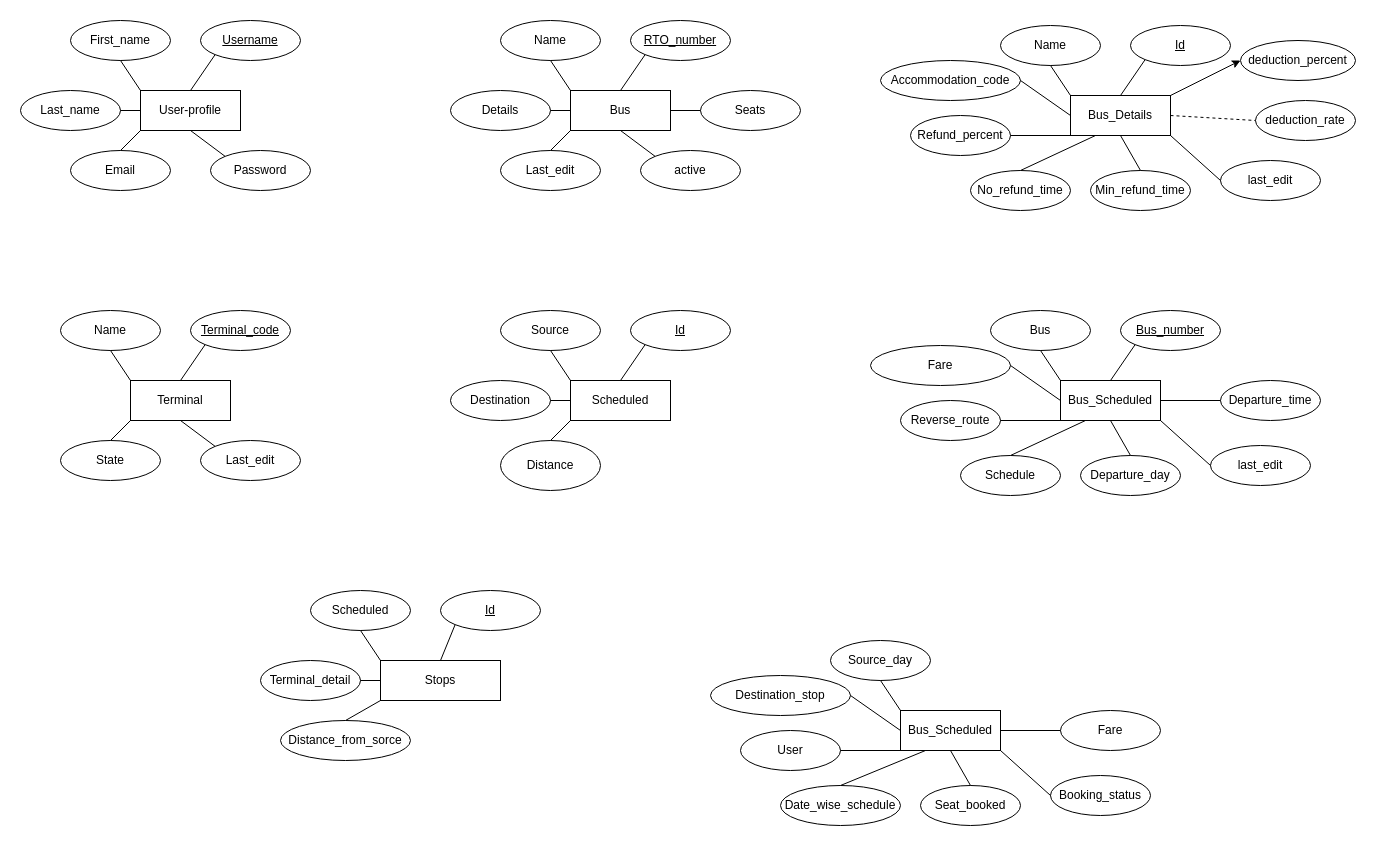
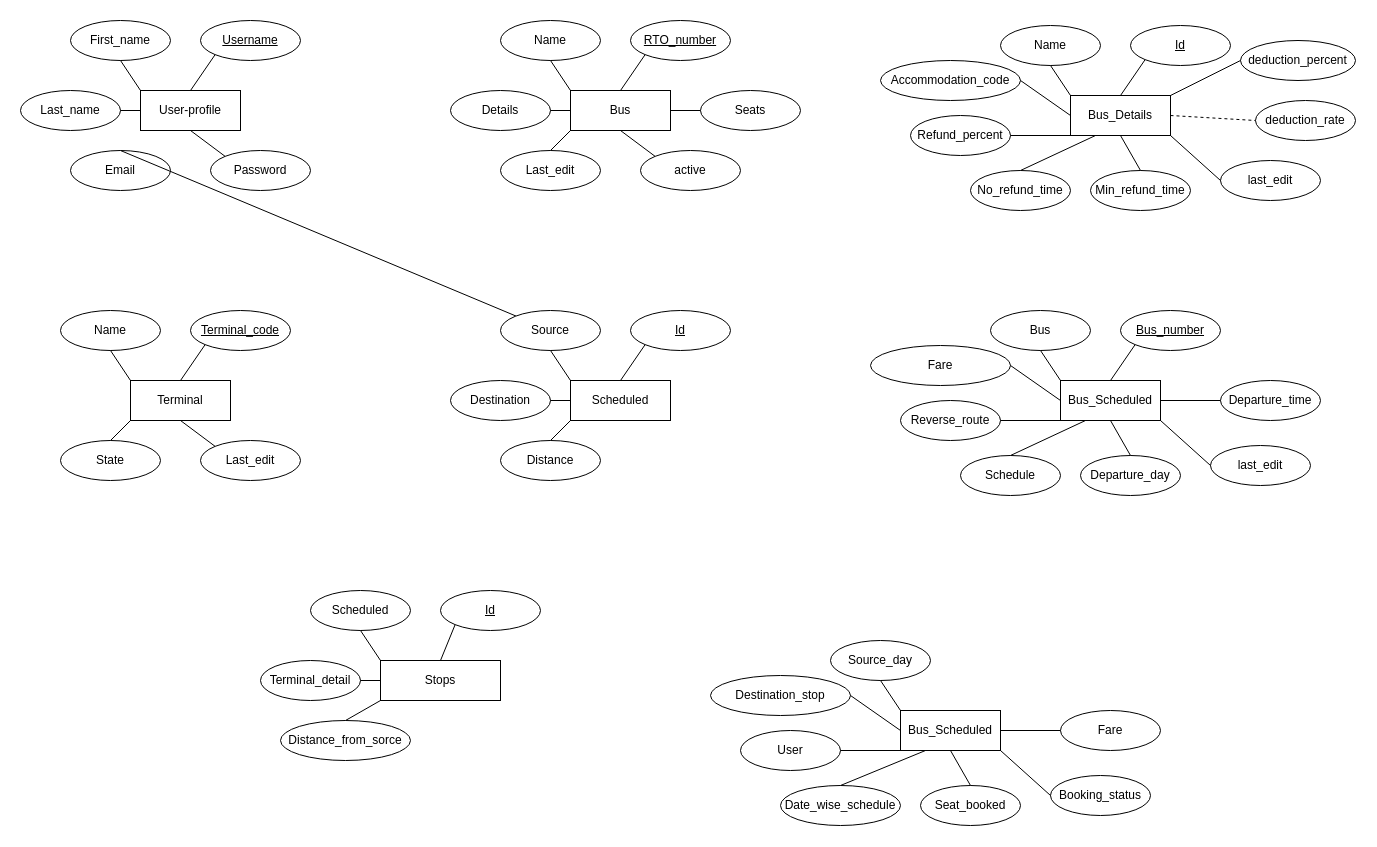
(1233, 64) -> (1236, 63)
(131, 141) -> (318, 233)
(551, 466) -> (551, 461)
